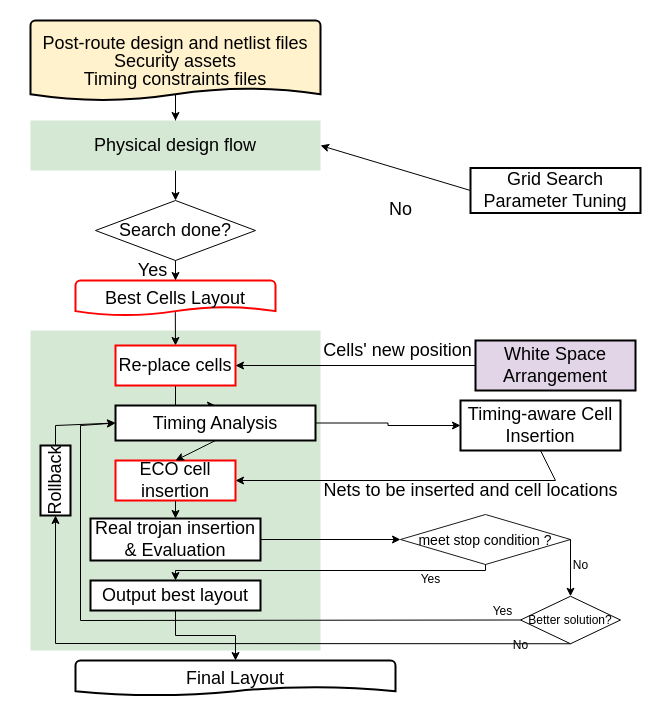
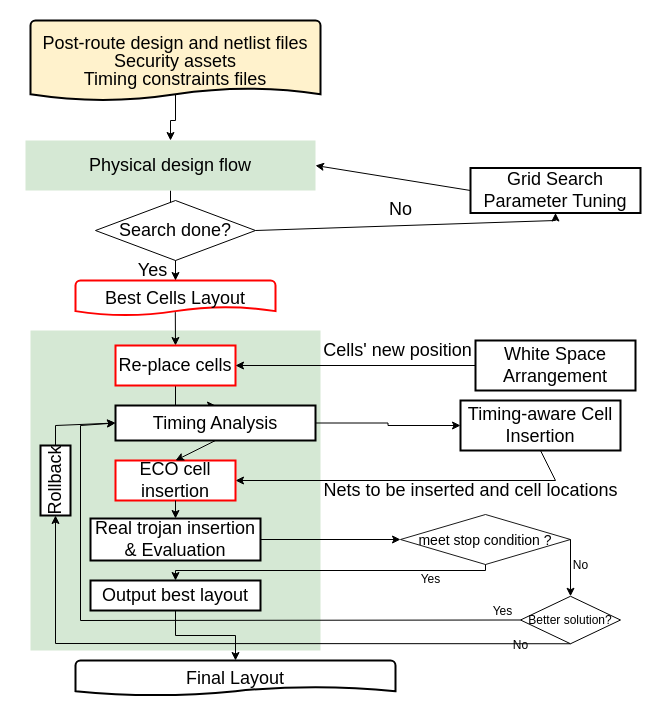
(176, 146) -> (171, 166)
none -> (406, 226)
(556, 366) -> (556, 366)
